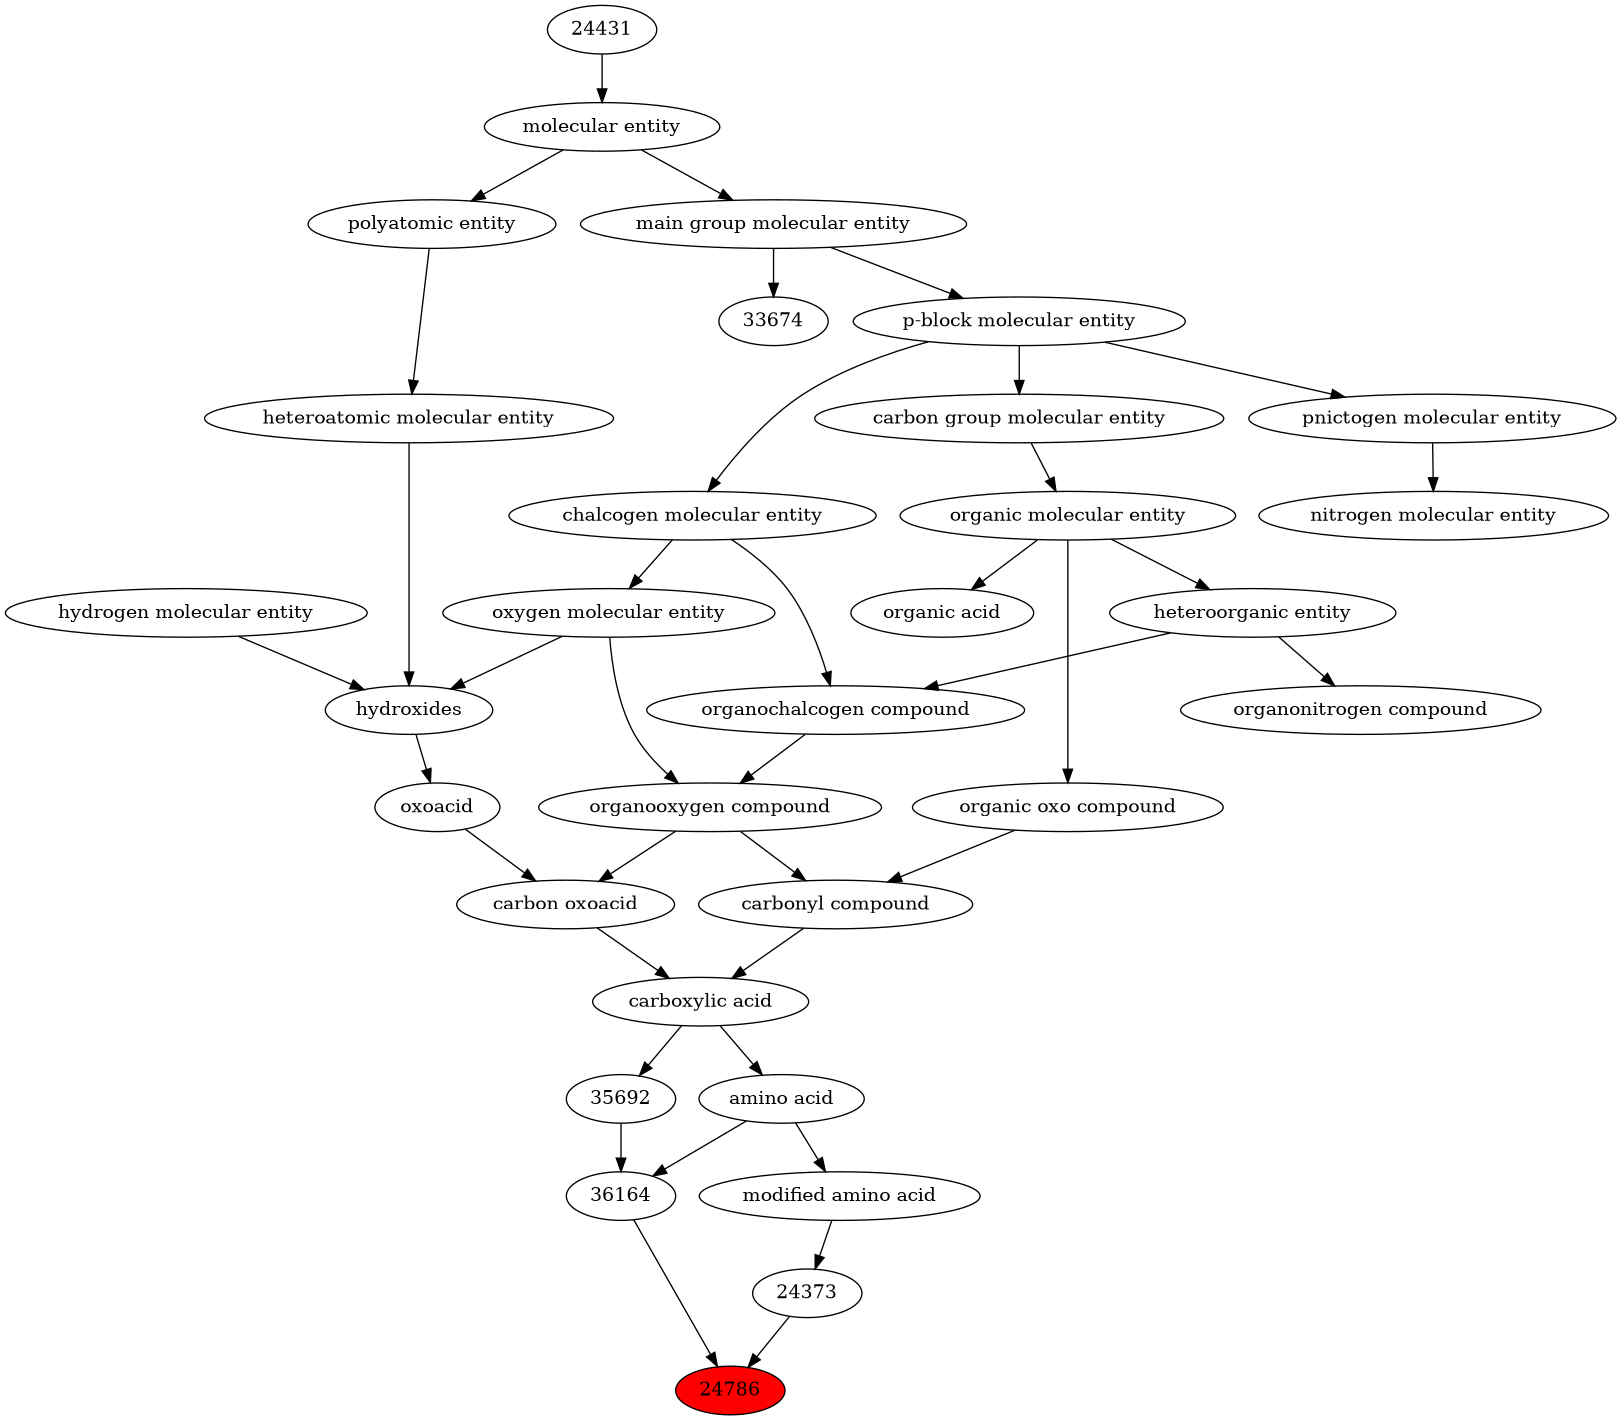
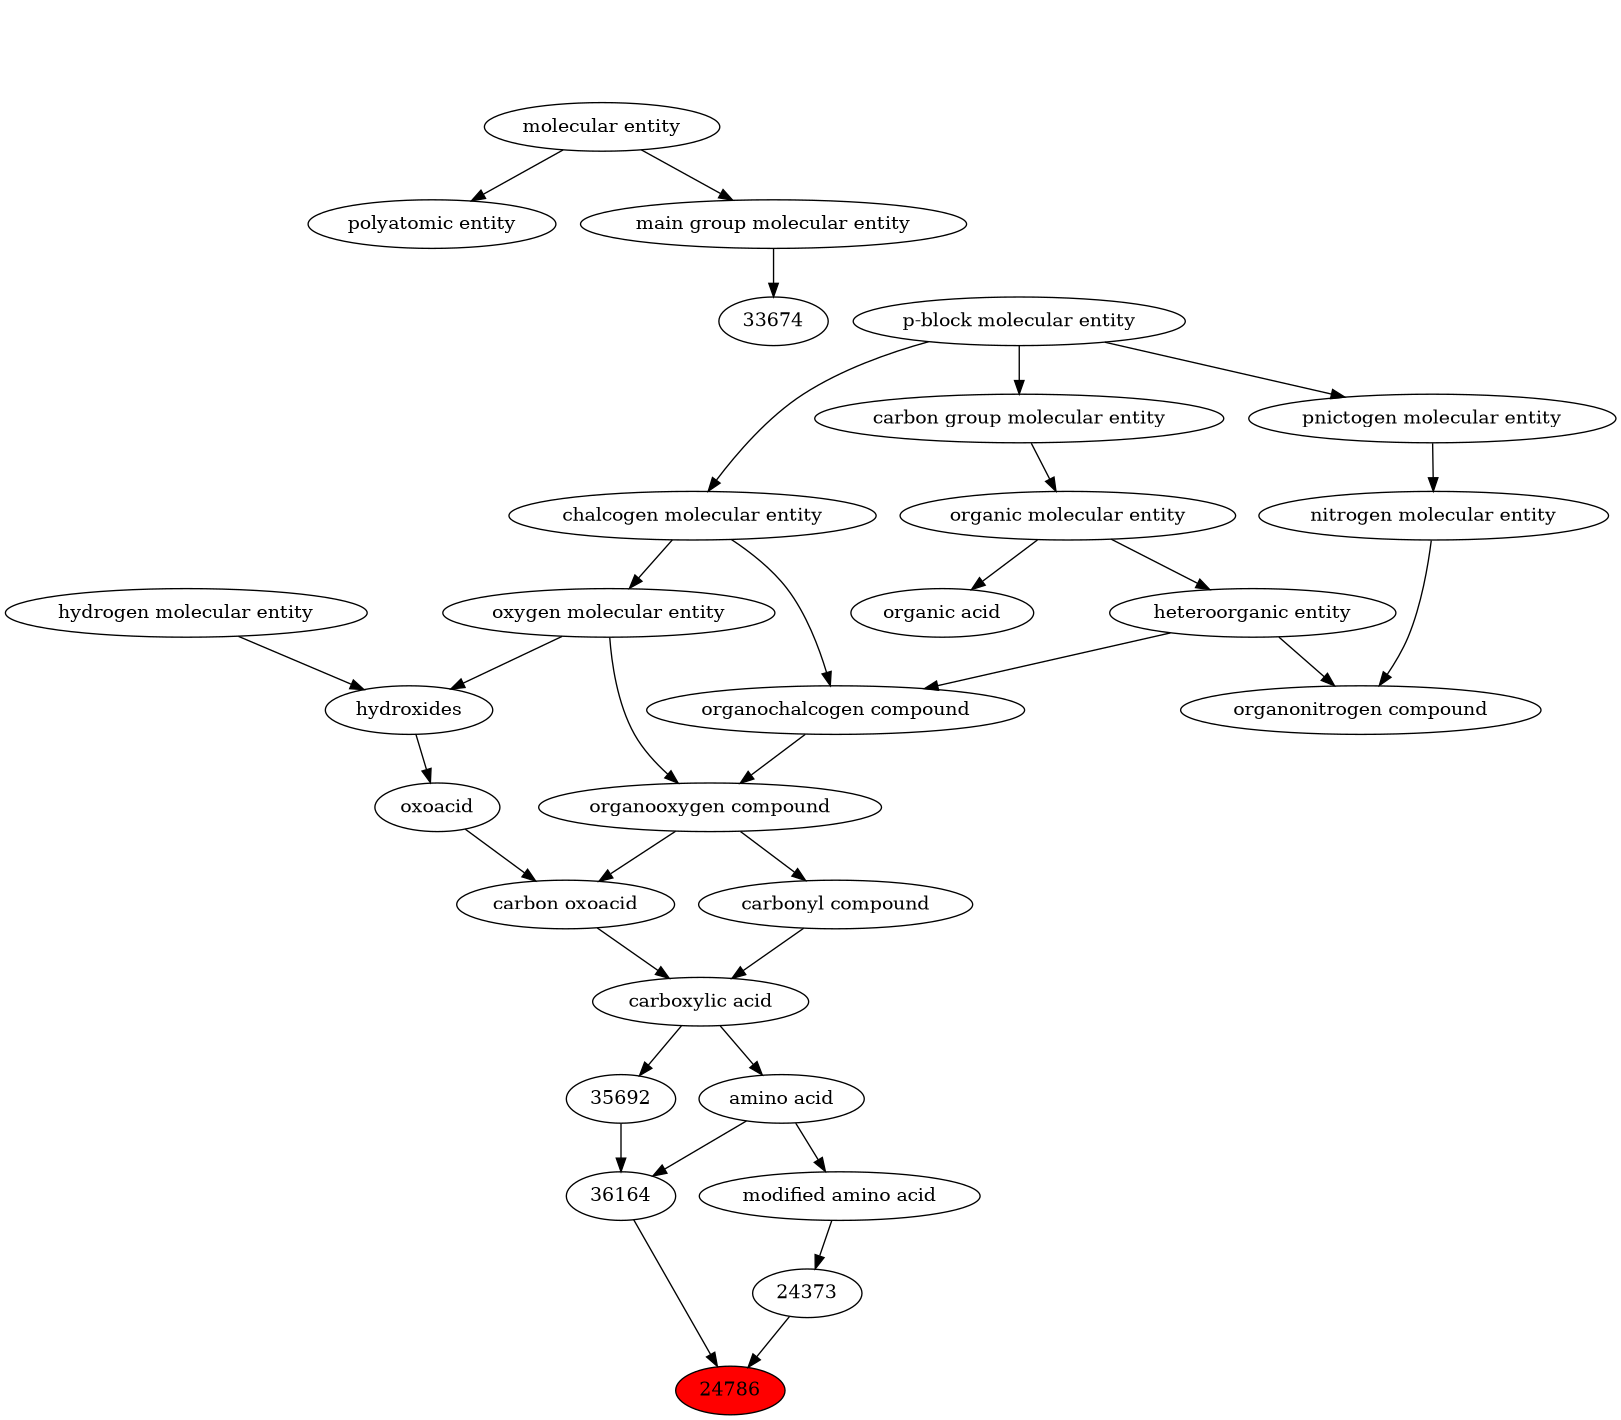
(602, 30) -> none
(890, 270) -> none
(409, 418) -> none
none -> (1417, 610)
(1068, 807) -> none
